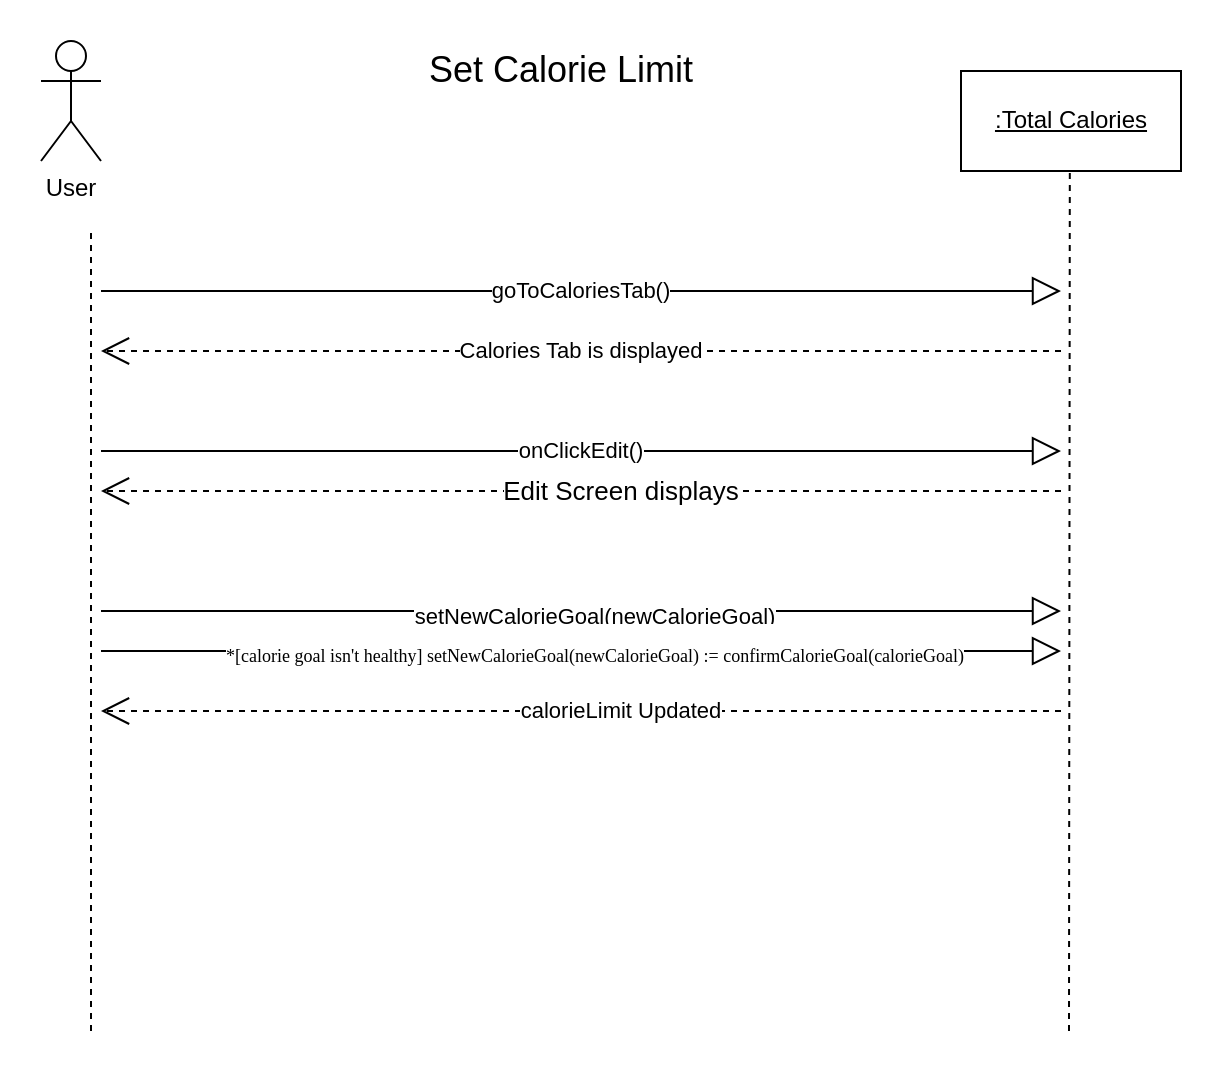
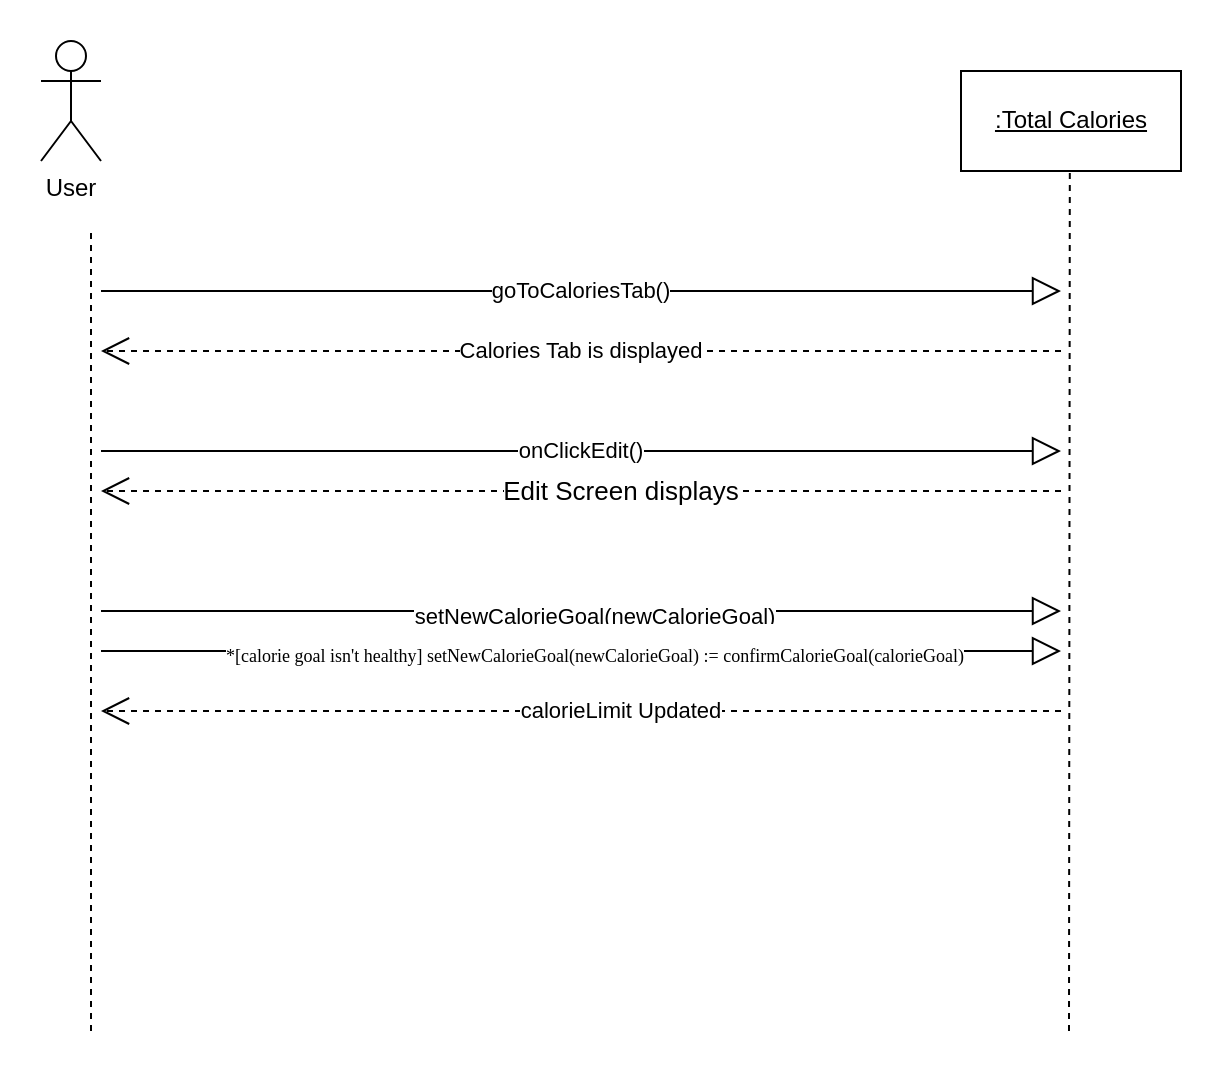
(561, 71) -> none
